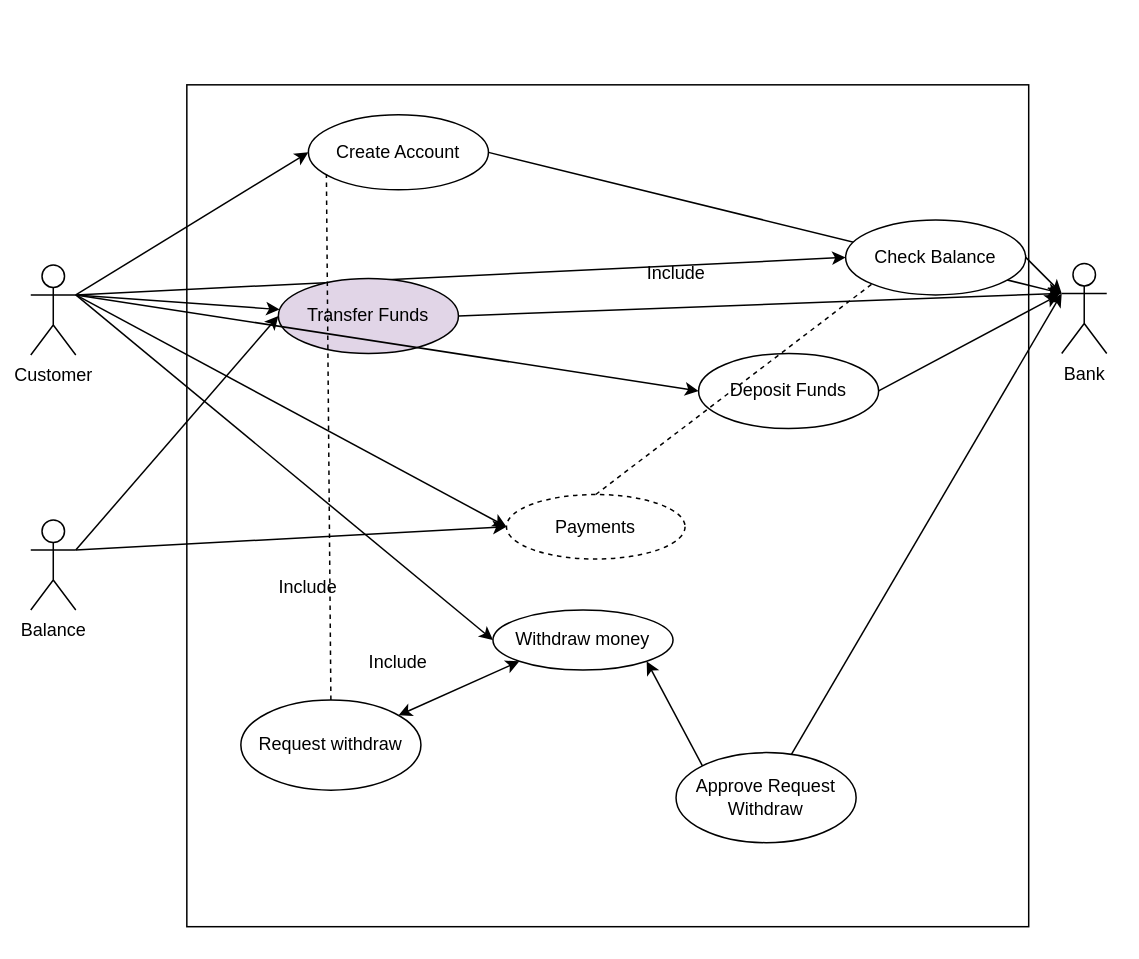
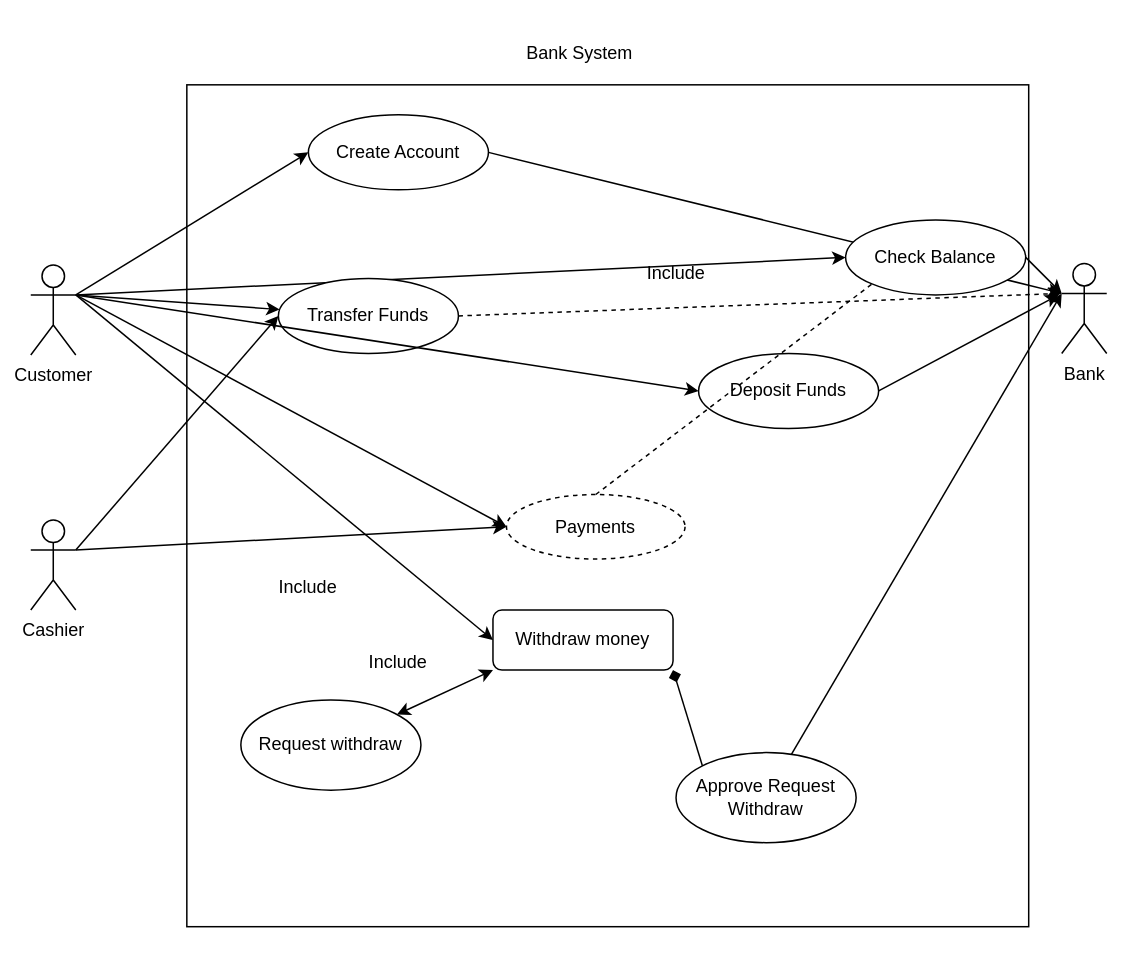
none -> (580, 53)
(652, 308) -> (652, 308)
(368, 316) -> (368, 316)
(329, 437) -> none
(54, 631) -> (54, 631)
(583, 640) -> (583, 640)
(676, 717) -> (689, 723)
